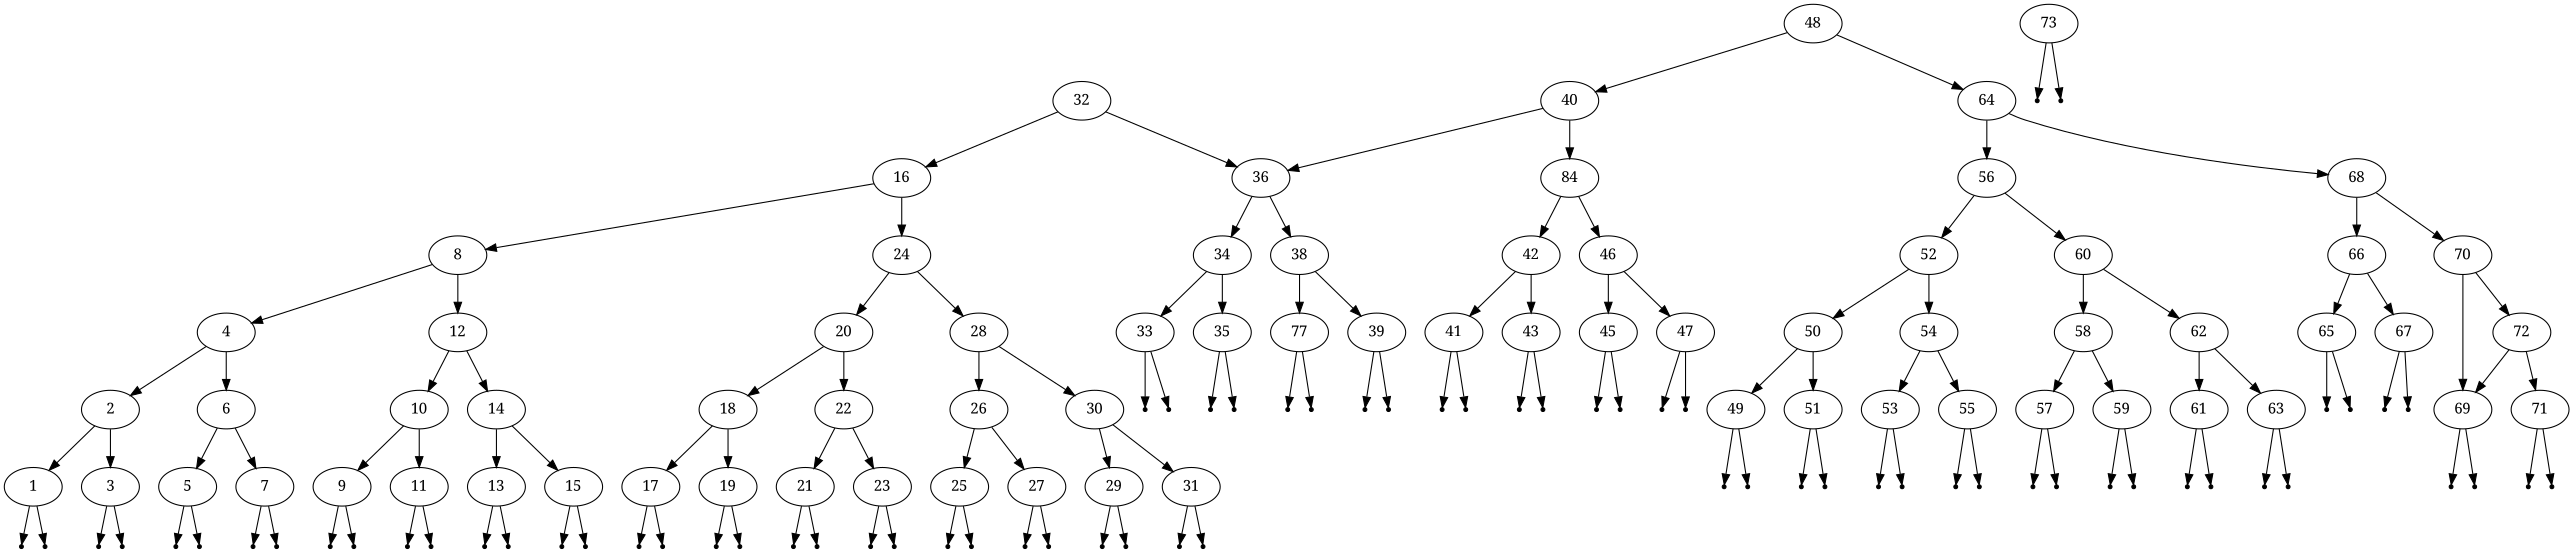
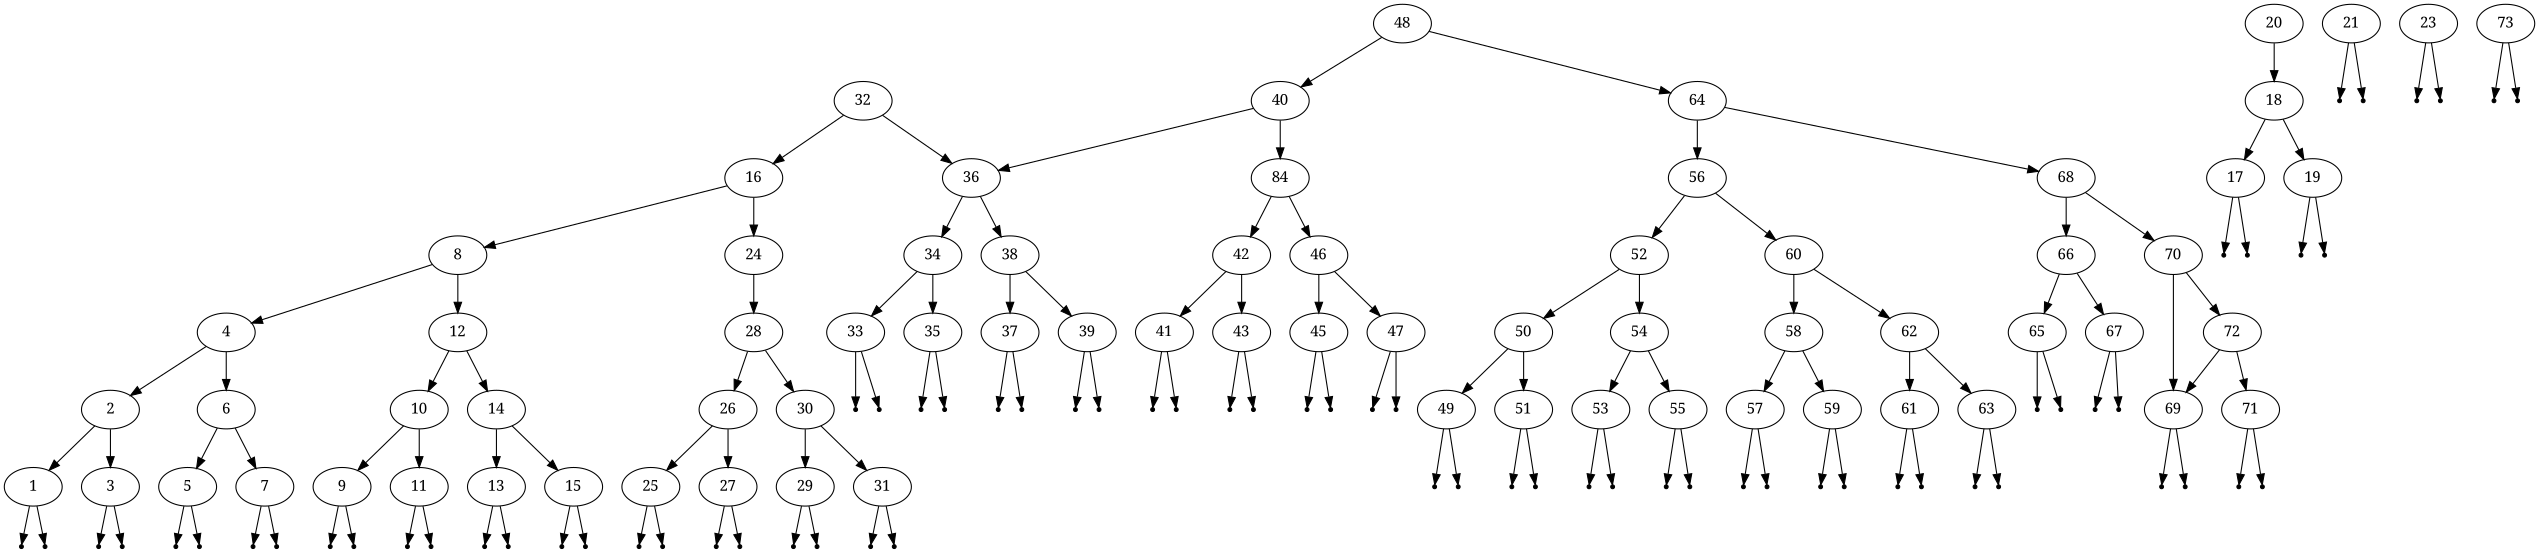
(876, 289) -> none
(1300, 332) -> (1010, 332)
(844, 410) -> none
